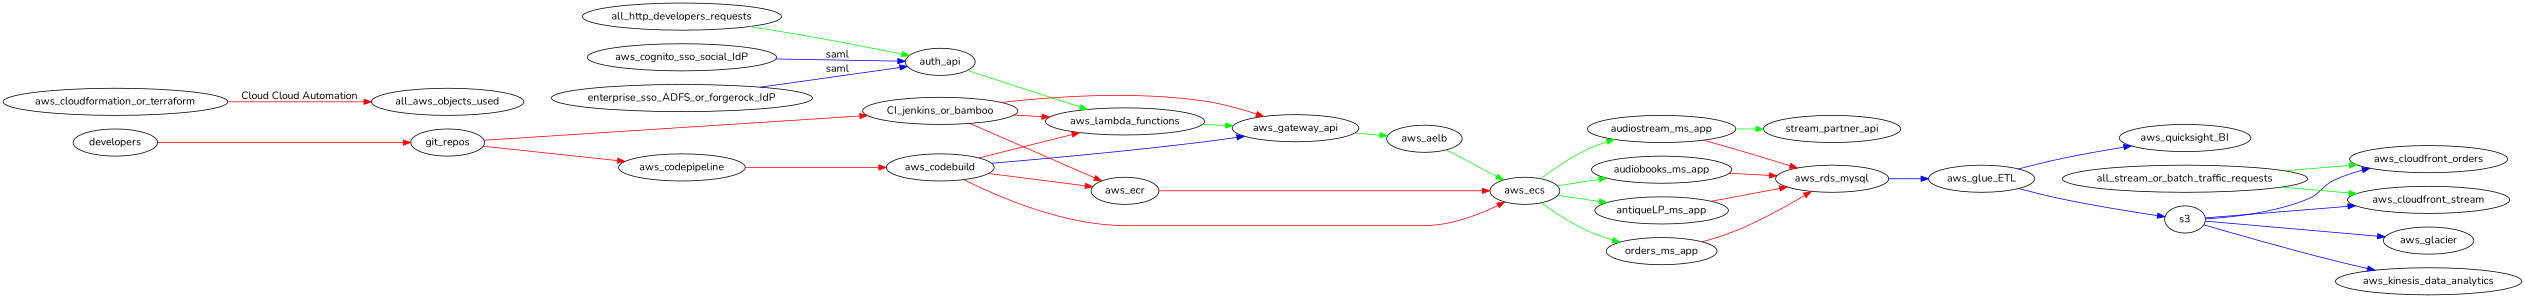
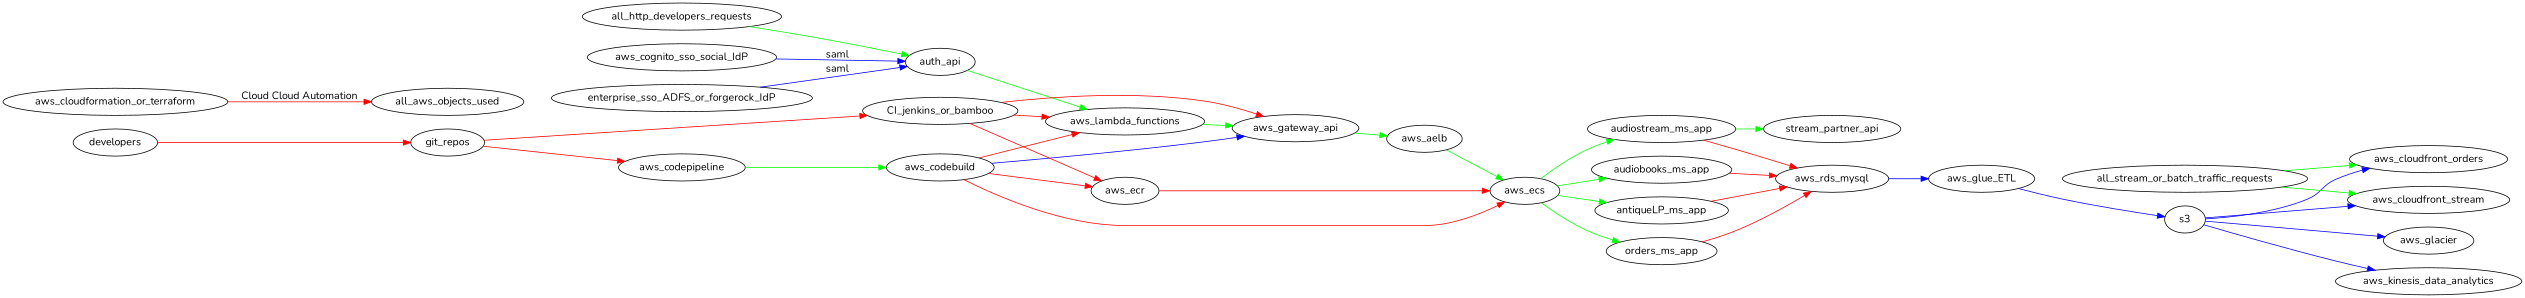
(2185, 138) -> none
(812, 167) -> (812, 167)
